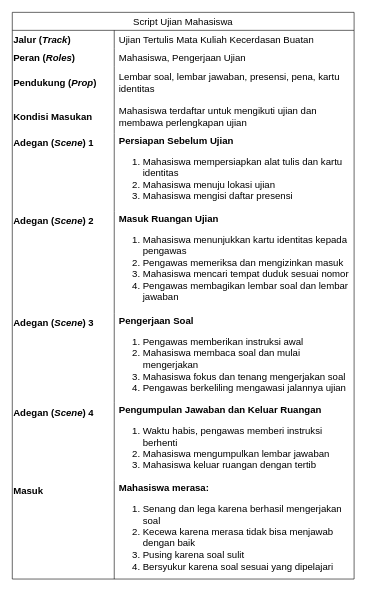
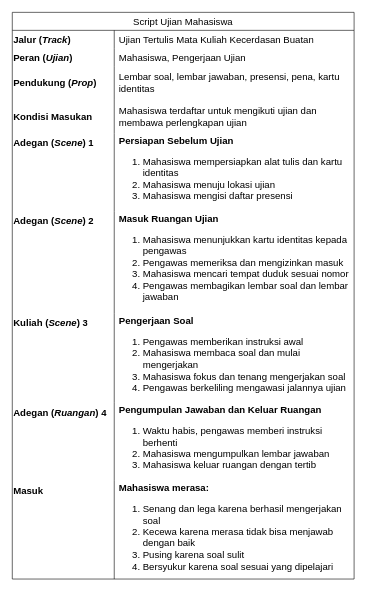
(46, 57) -> (46, 57)
(54, 323) -> (52, 323)
(54, 413) -> (59, 413)
